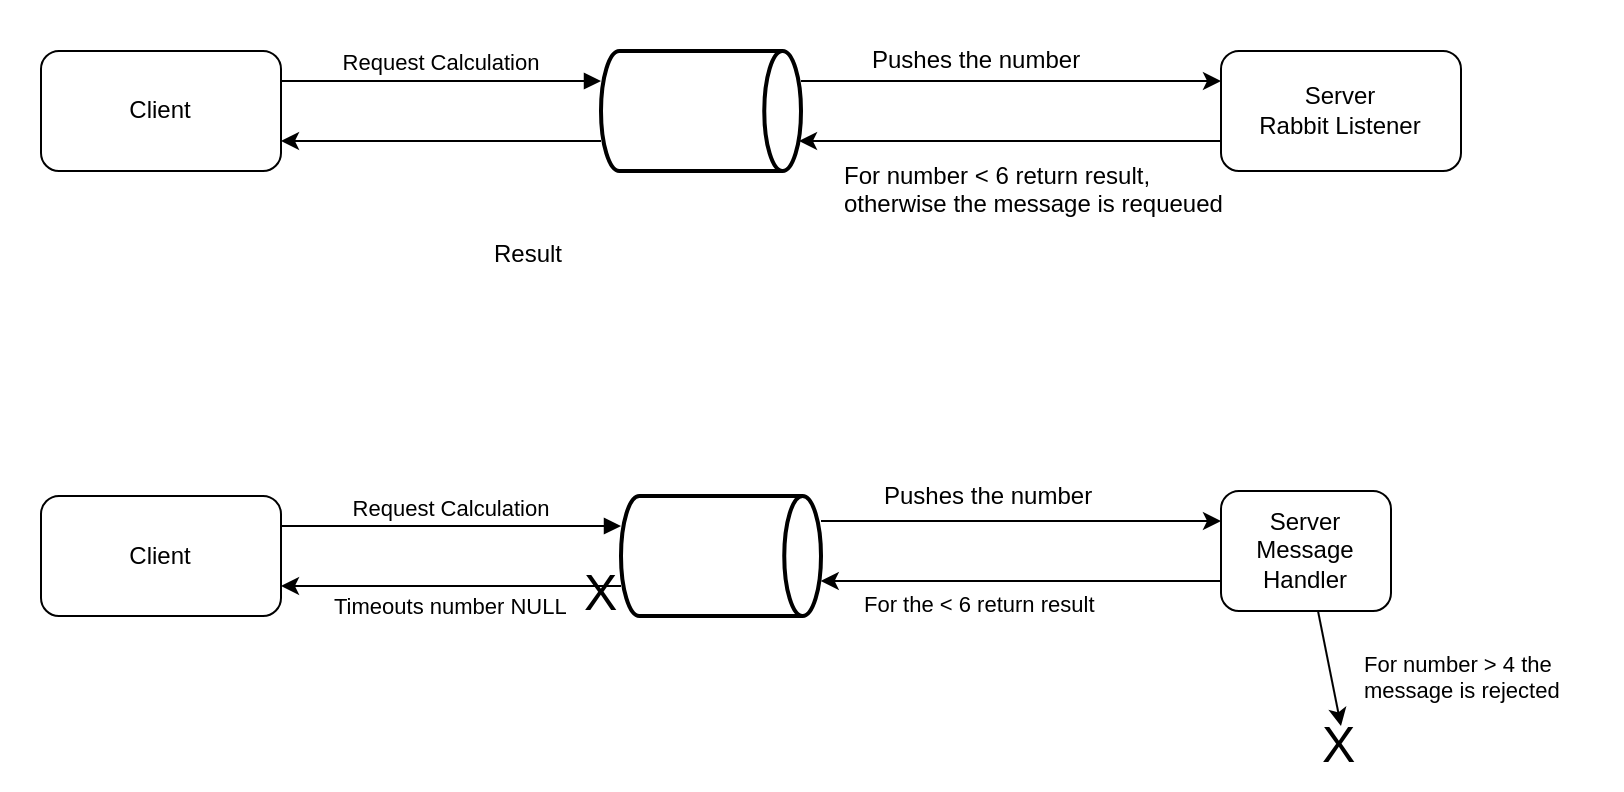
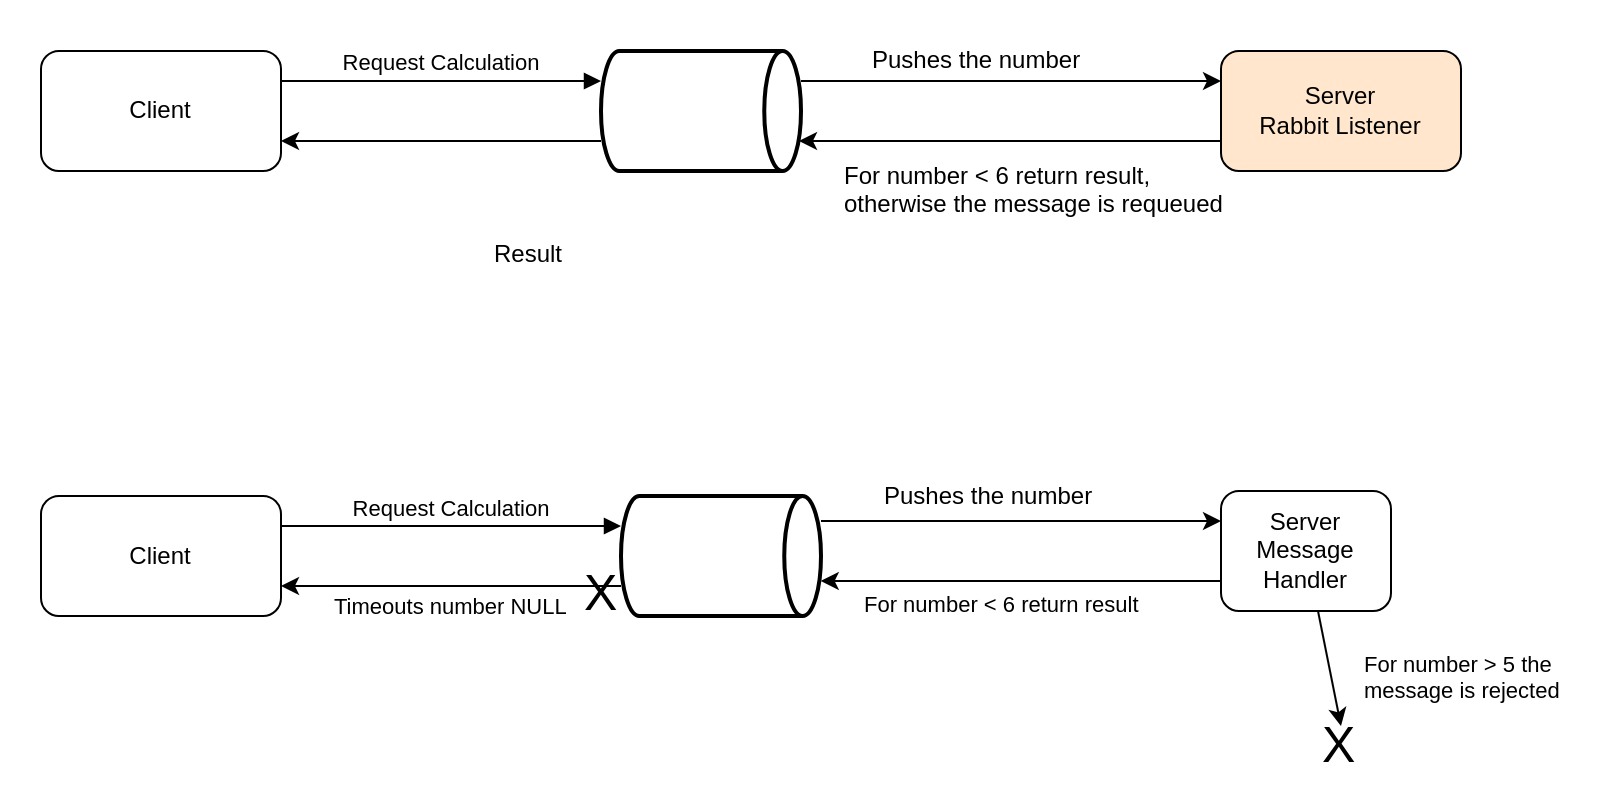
(1341, 111) -> (1341, 111)
(1002, 606) -> (1020, 606)
(1473, 679) -> (1473, 679)
